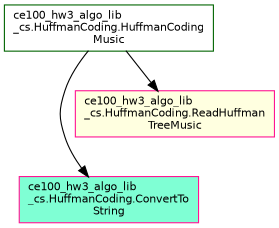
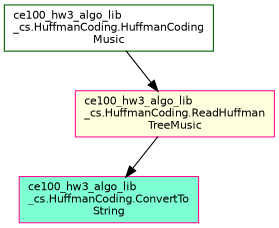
(61, 108) -> (145, 152)
